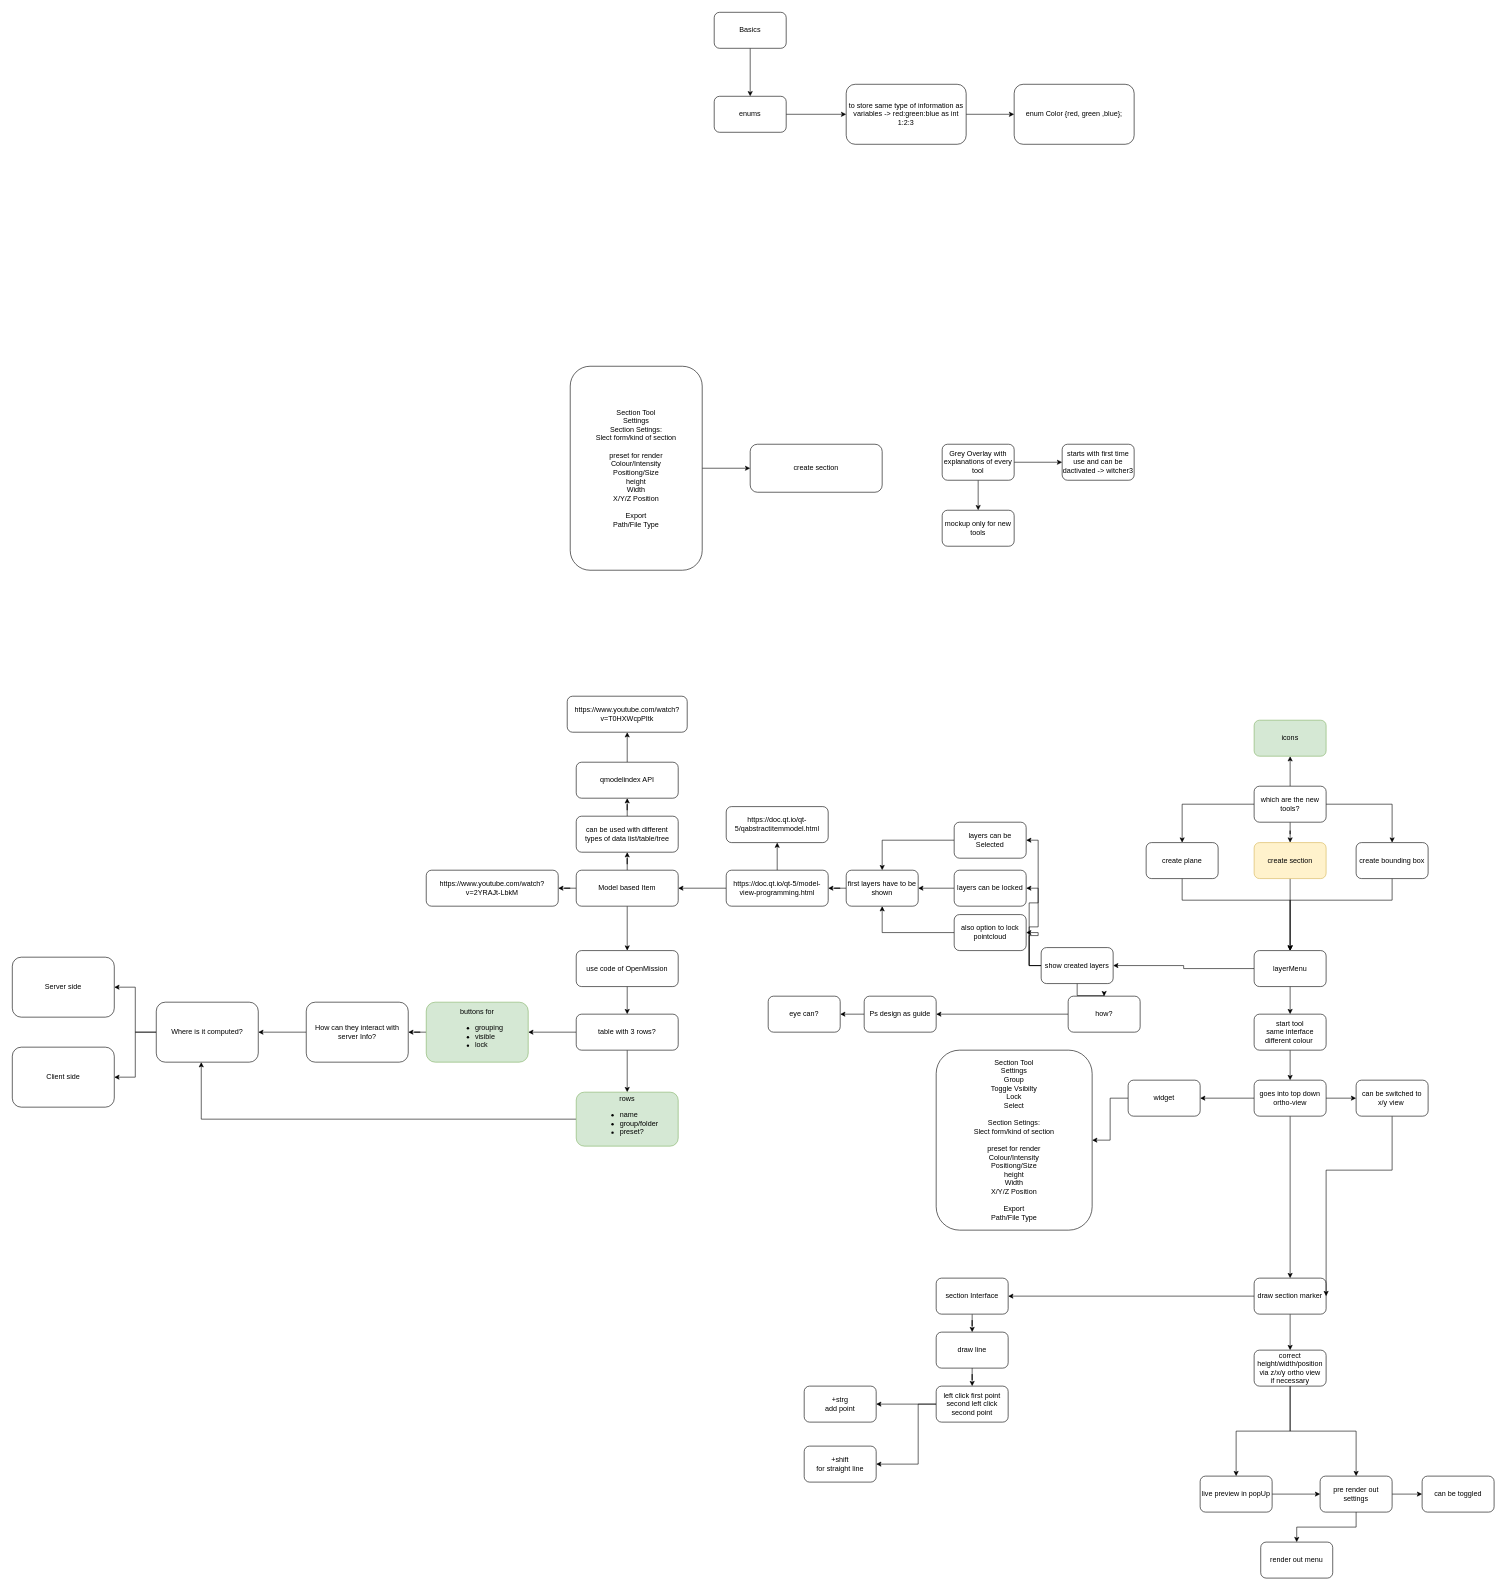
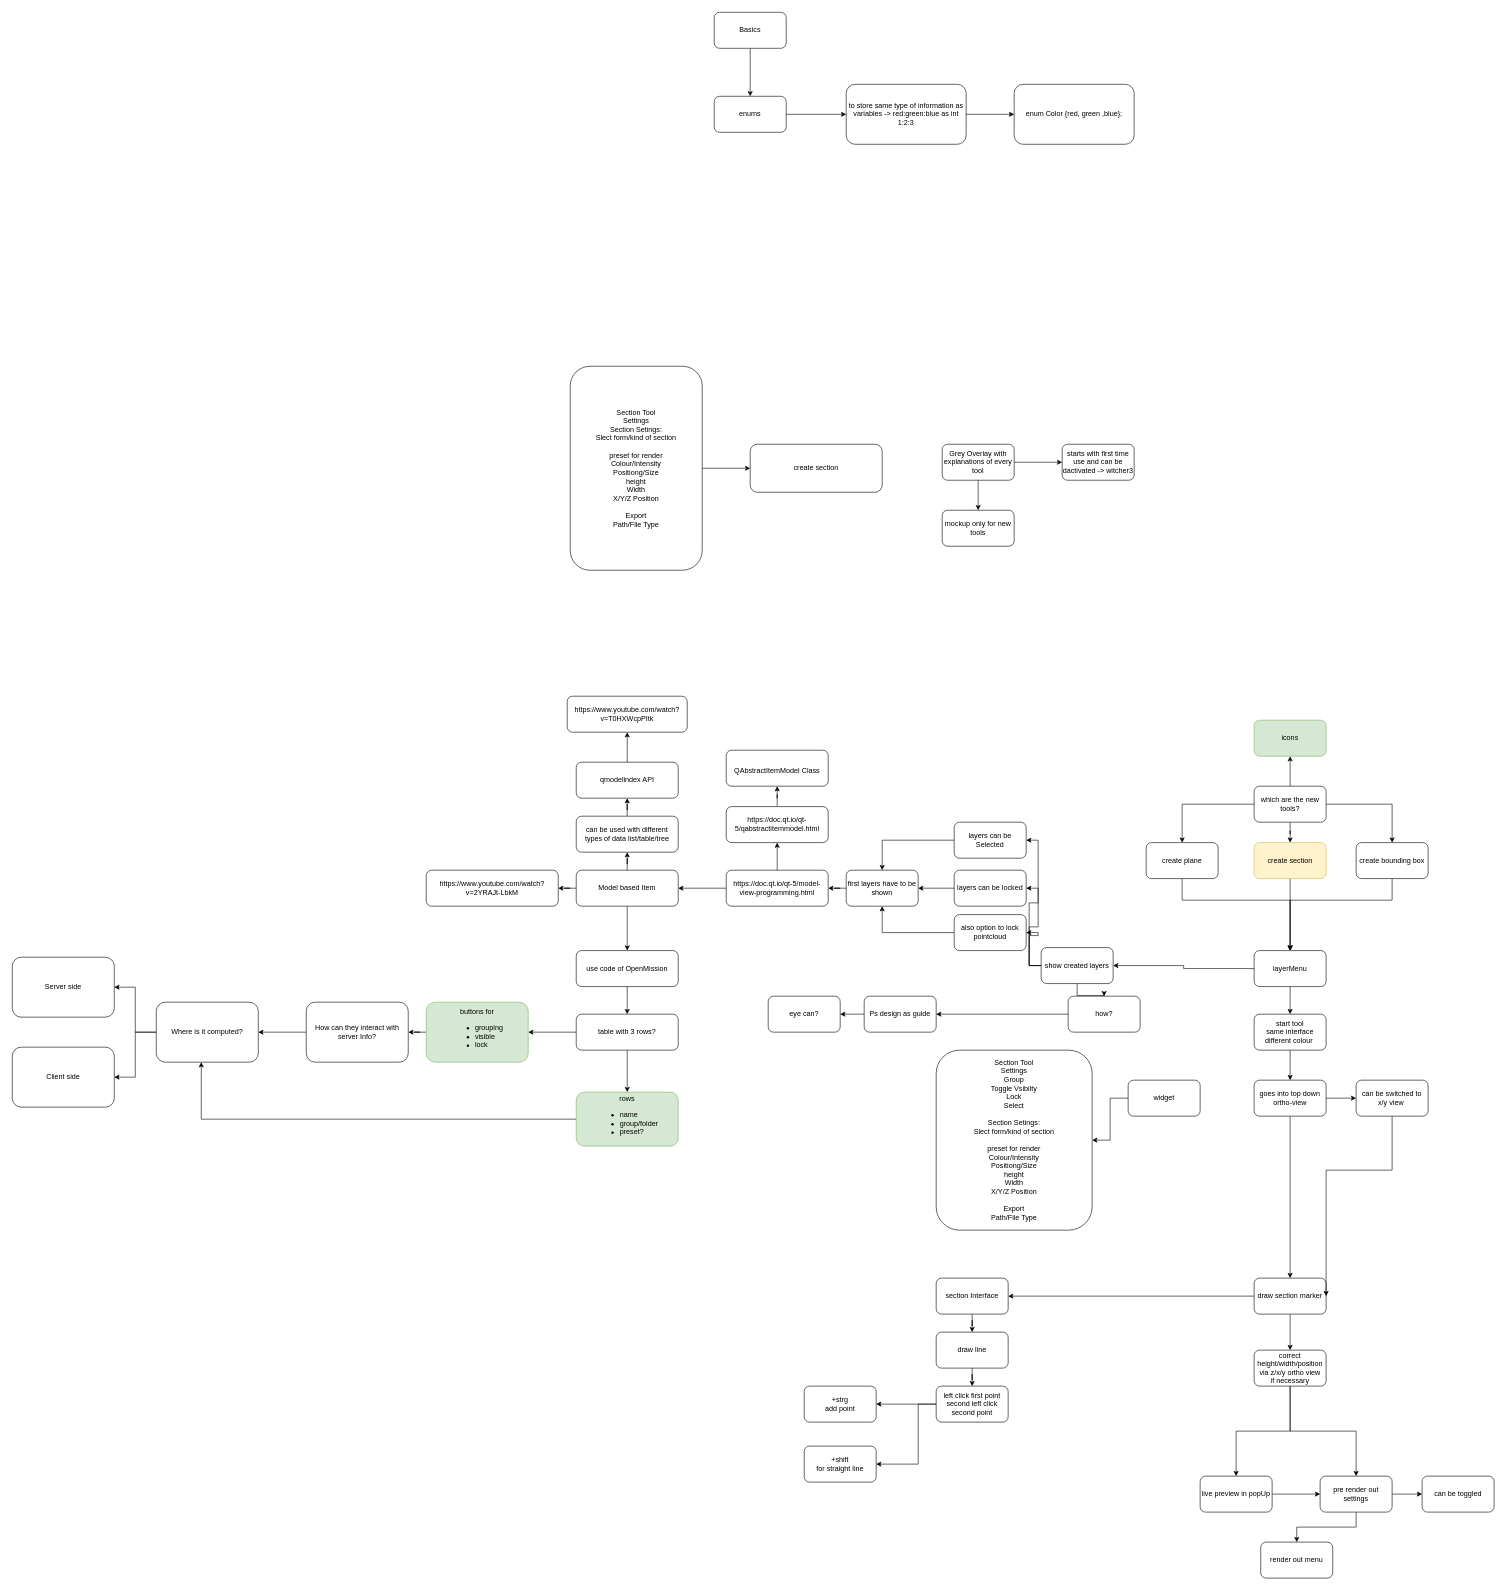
none -> (777, 768)
none -> (777, 798)
(1205, 1098) -> none
